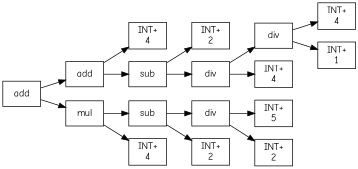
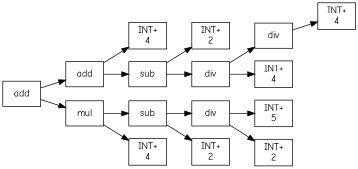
(337, 55) -> none
